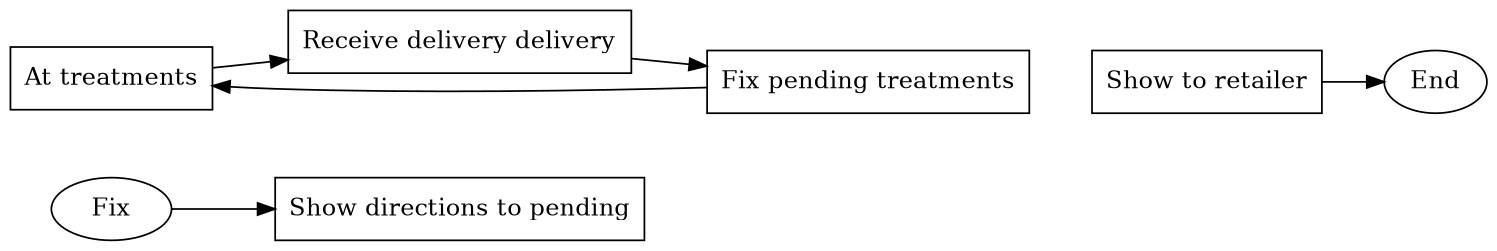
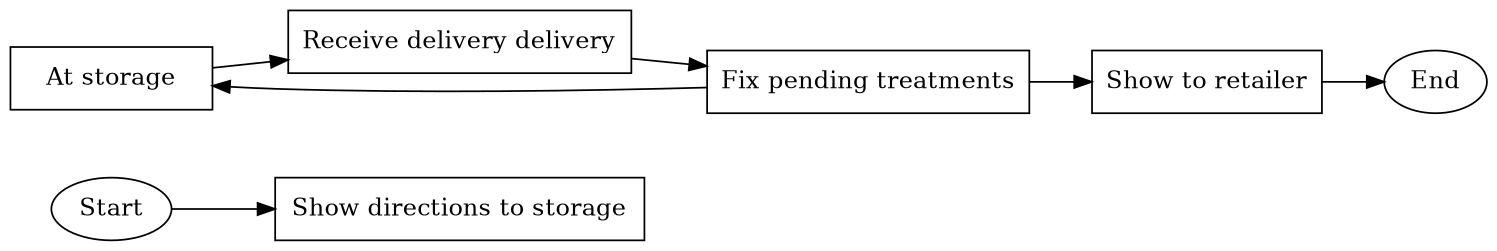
(111, 78) -> (111, 78)
none -> (1052, 82)
(111, 209) -> (111, 209)
(460, 209) -> (460, 209)
